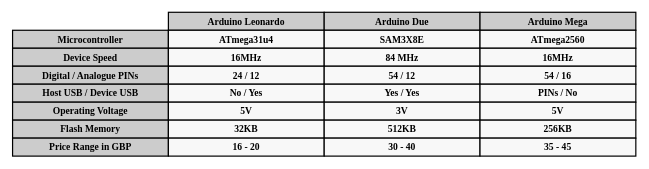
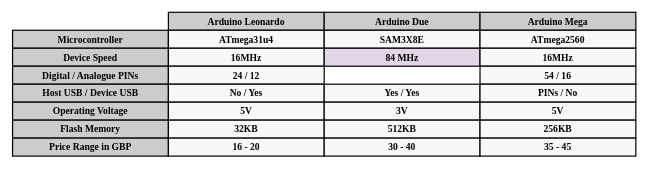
(402, 57) -> (402, 57)
(402, 75) -> none
